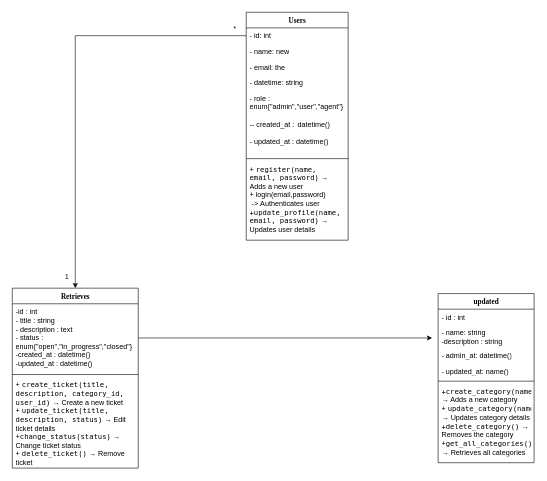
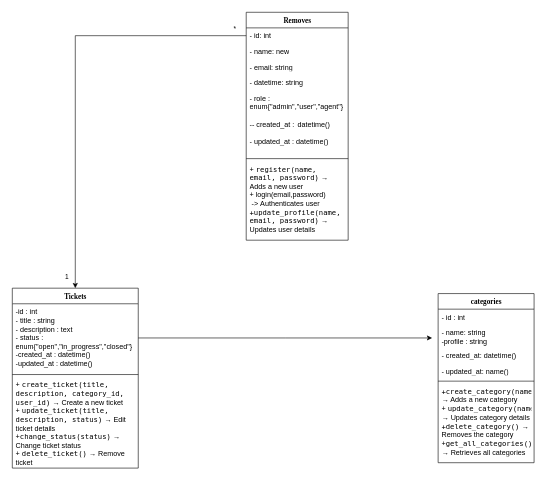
(298, 21) -> (298, 21)
(269, 68) -> (275, 68)
(76, 297) -> (76, 297)
(487, 302) -> (487, 302)
(479, 338) -> (471, 338)
(482, 356) -> (487, 356)
